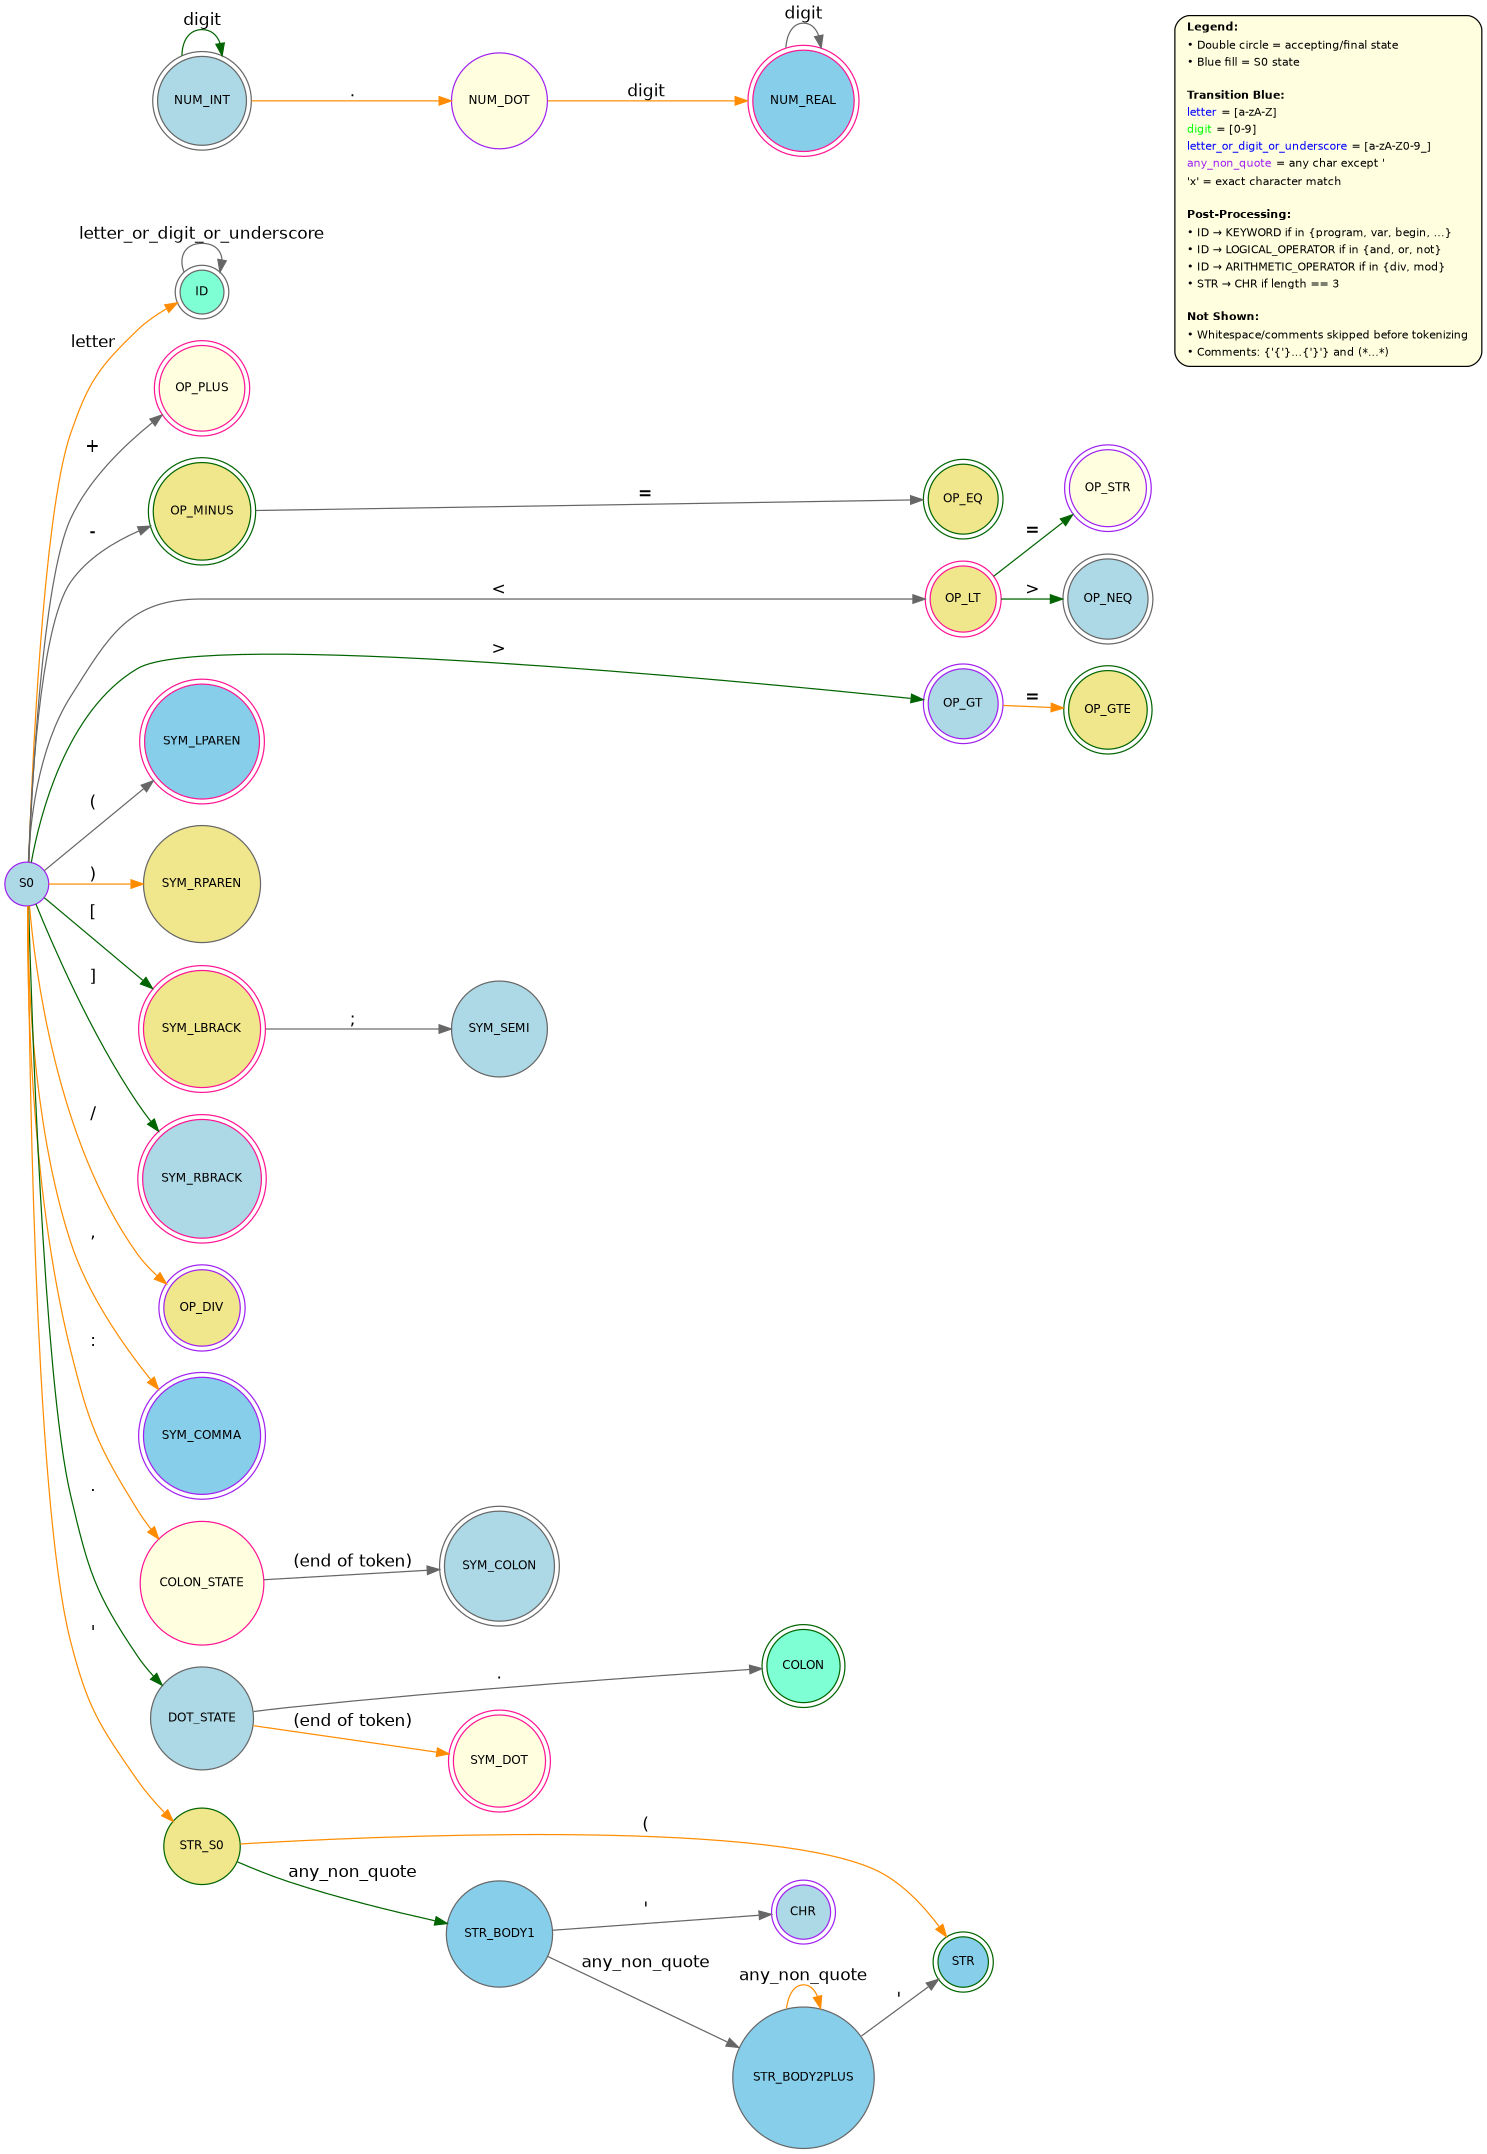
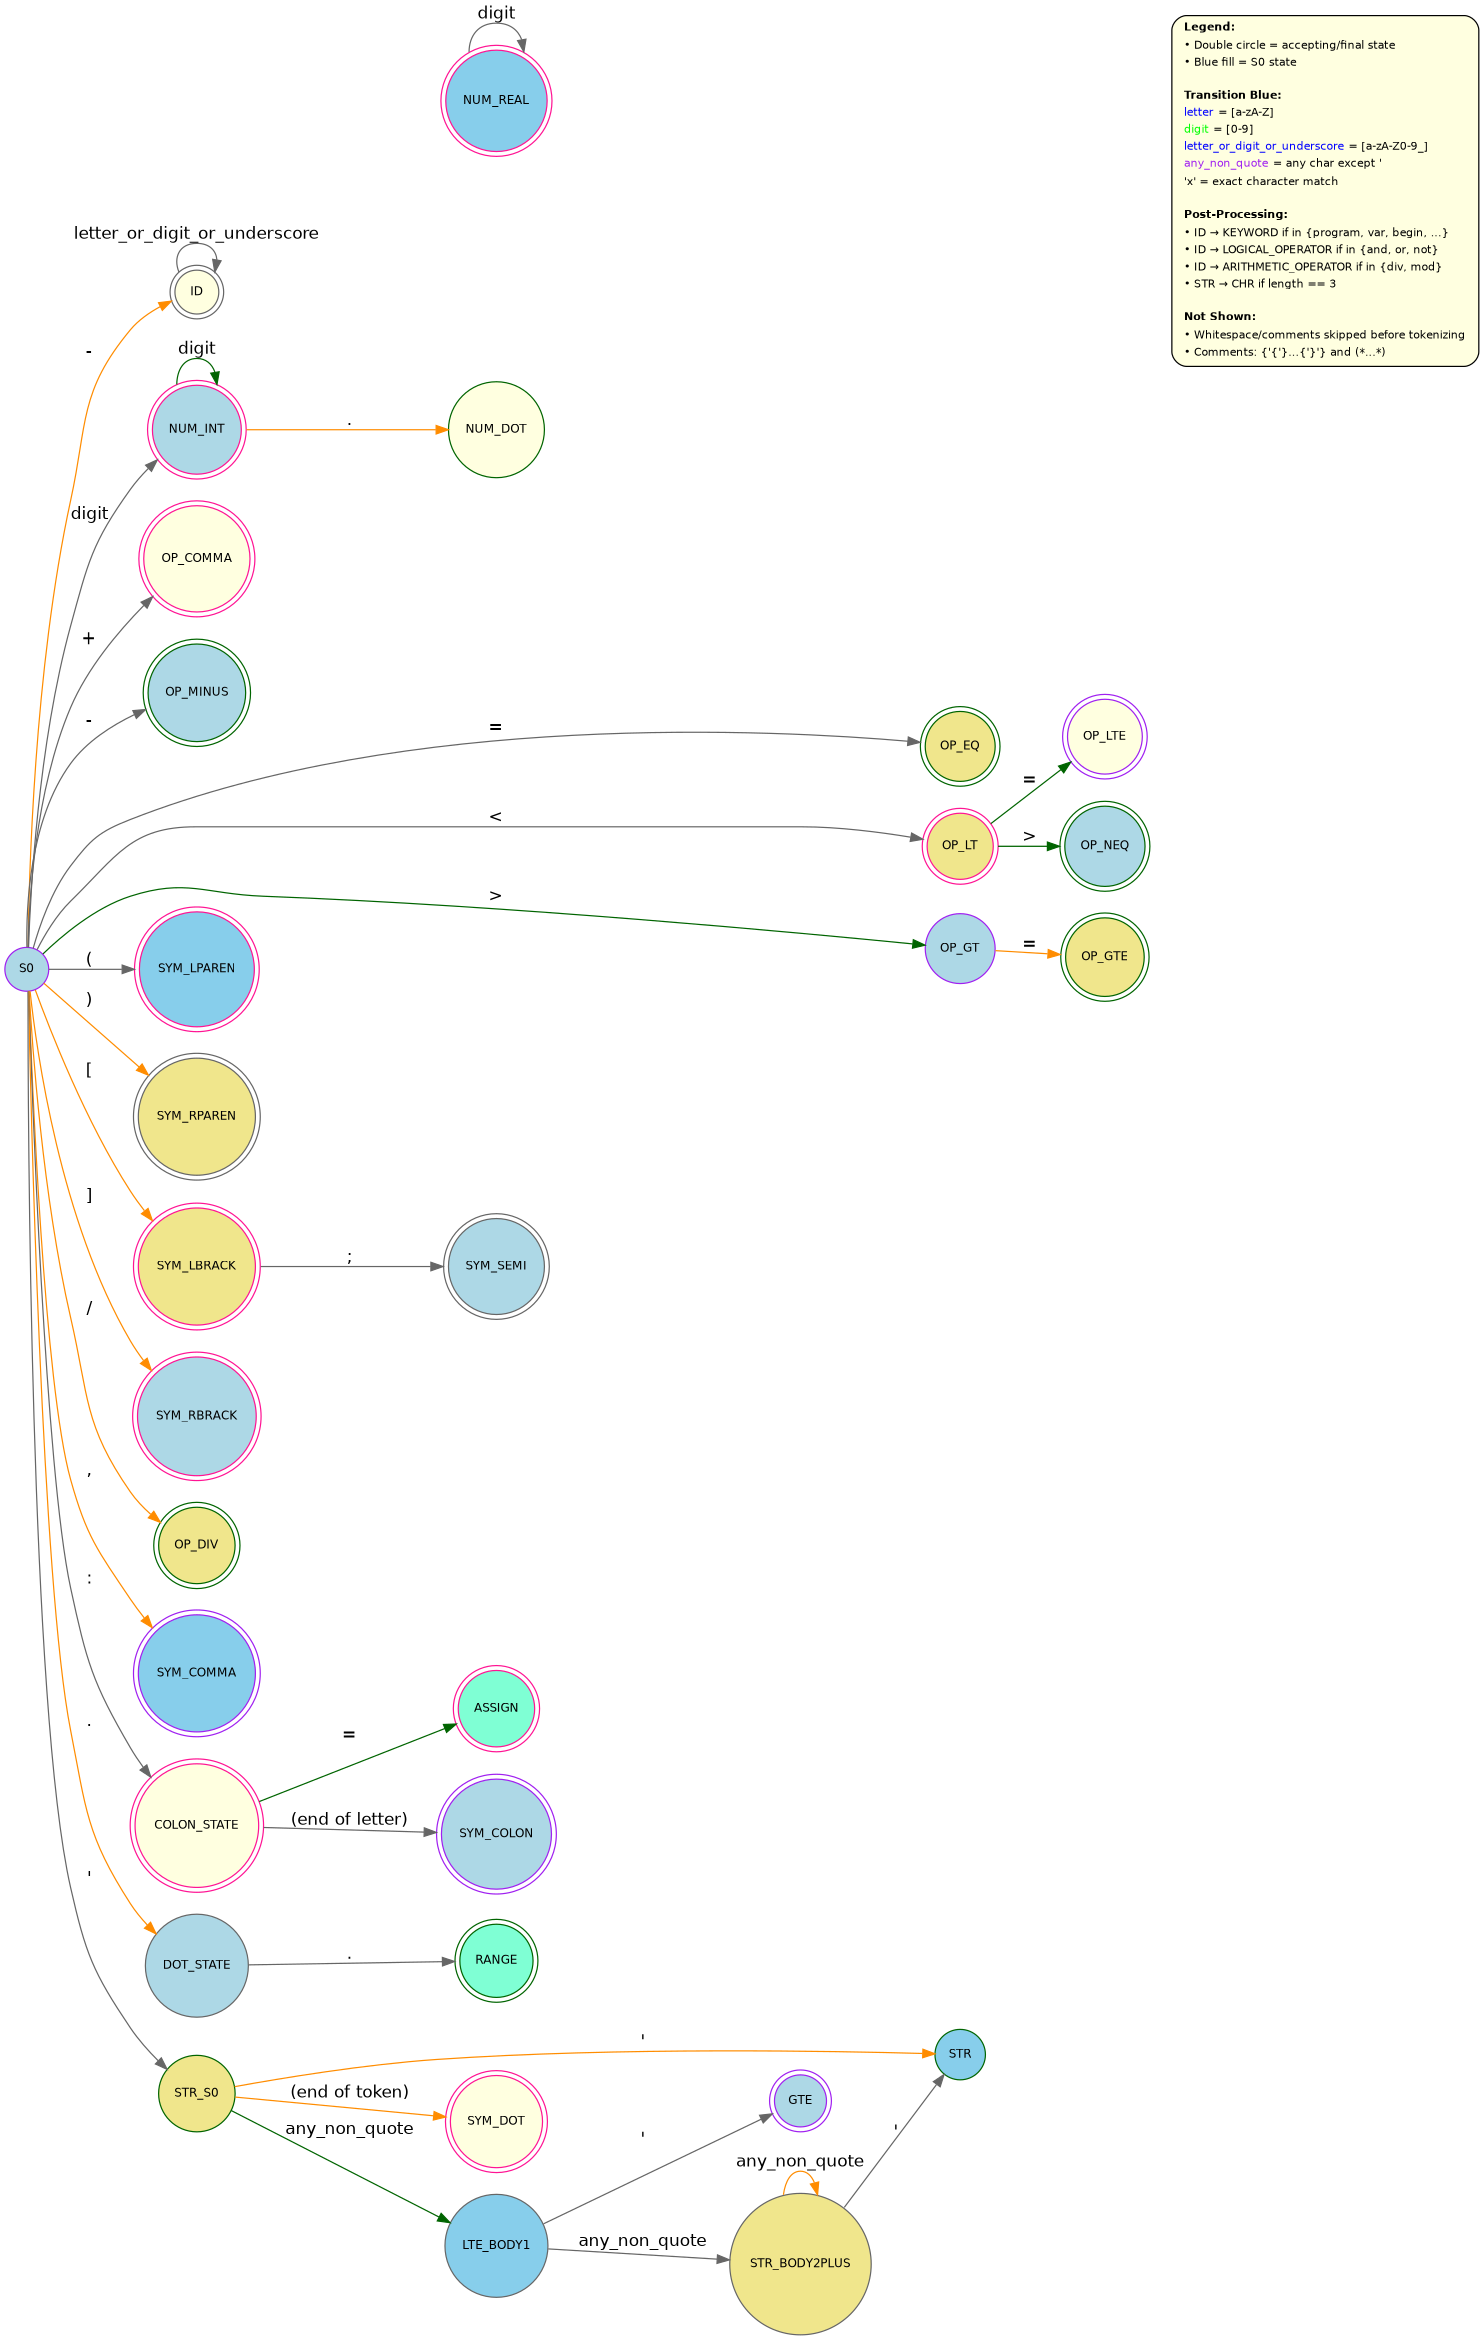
(202, 101) -> (197, 430)
(499, 101) -> (496, 430)
(641, 101) -> none
(202, 292) -> (197, 292)
(93, 343) -> (90, 352)
(202, 388) -> (197, 559)
(1108, 488) -> (1105, 737)
(583, 505) -> (431, 748)
(202, 511) -> (197, 693)
(1108, 599) -> (1105, 846)
none -> (55, 698)
(963, 704) -> (960, 949)
(202, 884) -> (197, 1117)
(94, 939) -> (83, 1104)
(87, 1016) -> (67, 1183)
(499, 1029) -> (496, 1267)
(53, 1260) -> (51, 1427)
(48, 1302) -> (46, 1468)
(202, 1308) -> (197, 1545)
(41, 1373) -> (39, 1539)
(353, 1562) -> (350, 1820)
(499, 1566) -> (496, 1834)
(202, 1583) -> (197, 1826)
(803, 1666) -> (496, 1961)
none -> (496, 1709)
(345, 1739) -> (334, 2106)
(646, 1825) -> (643, 2042)
(803, 1912) -> (800, 2101)
(499, 1934) -> (496, 2246)
(963, 1962) -> (960, 2055)
(803, 2078) -> (800, 2264)
